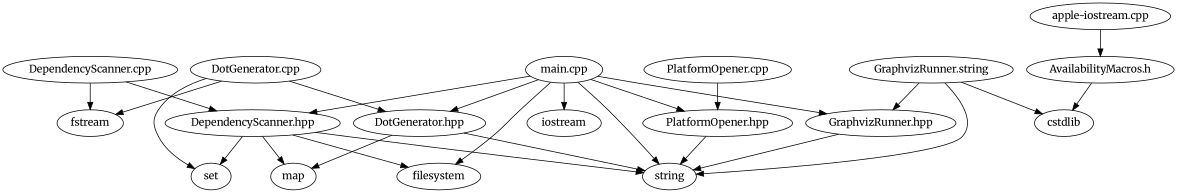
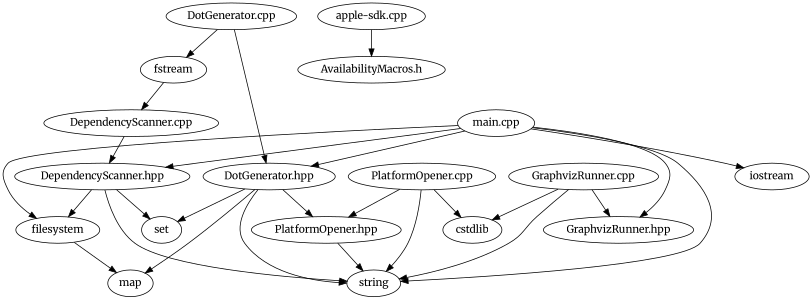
(1100, 16) -> (372, 16)
(931, 70) -> (584, 177)
(90, 93) -> (155, 93)
(634, 94) -> (295, 201)
(1084, 94) -> (445, 201)
(156, 115) -> (215, 204)
(271, 147) -> (92, 255)
(770, 151) -> (413, 231)
